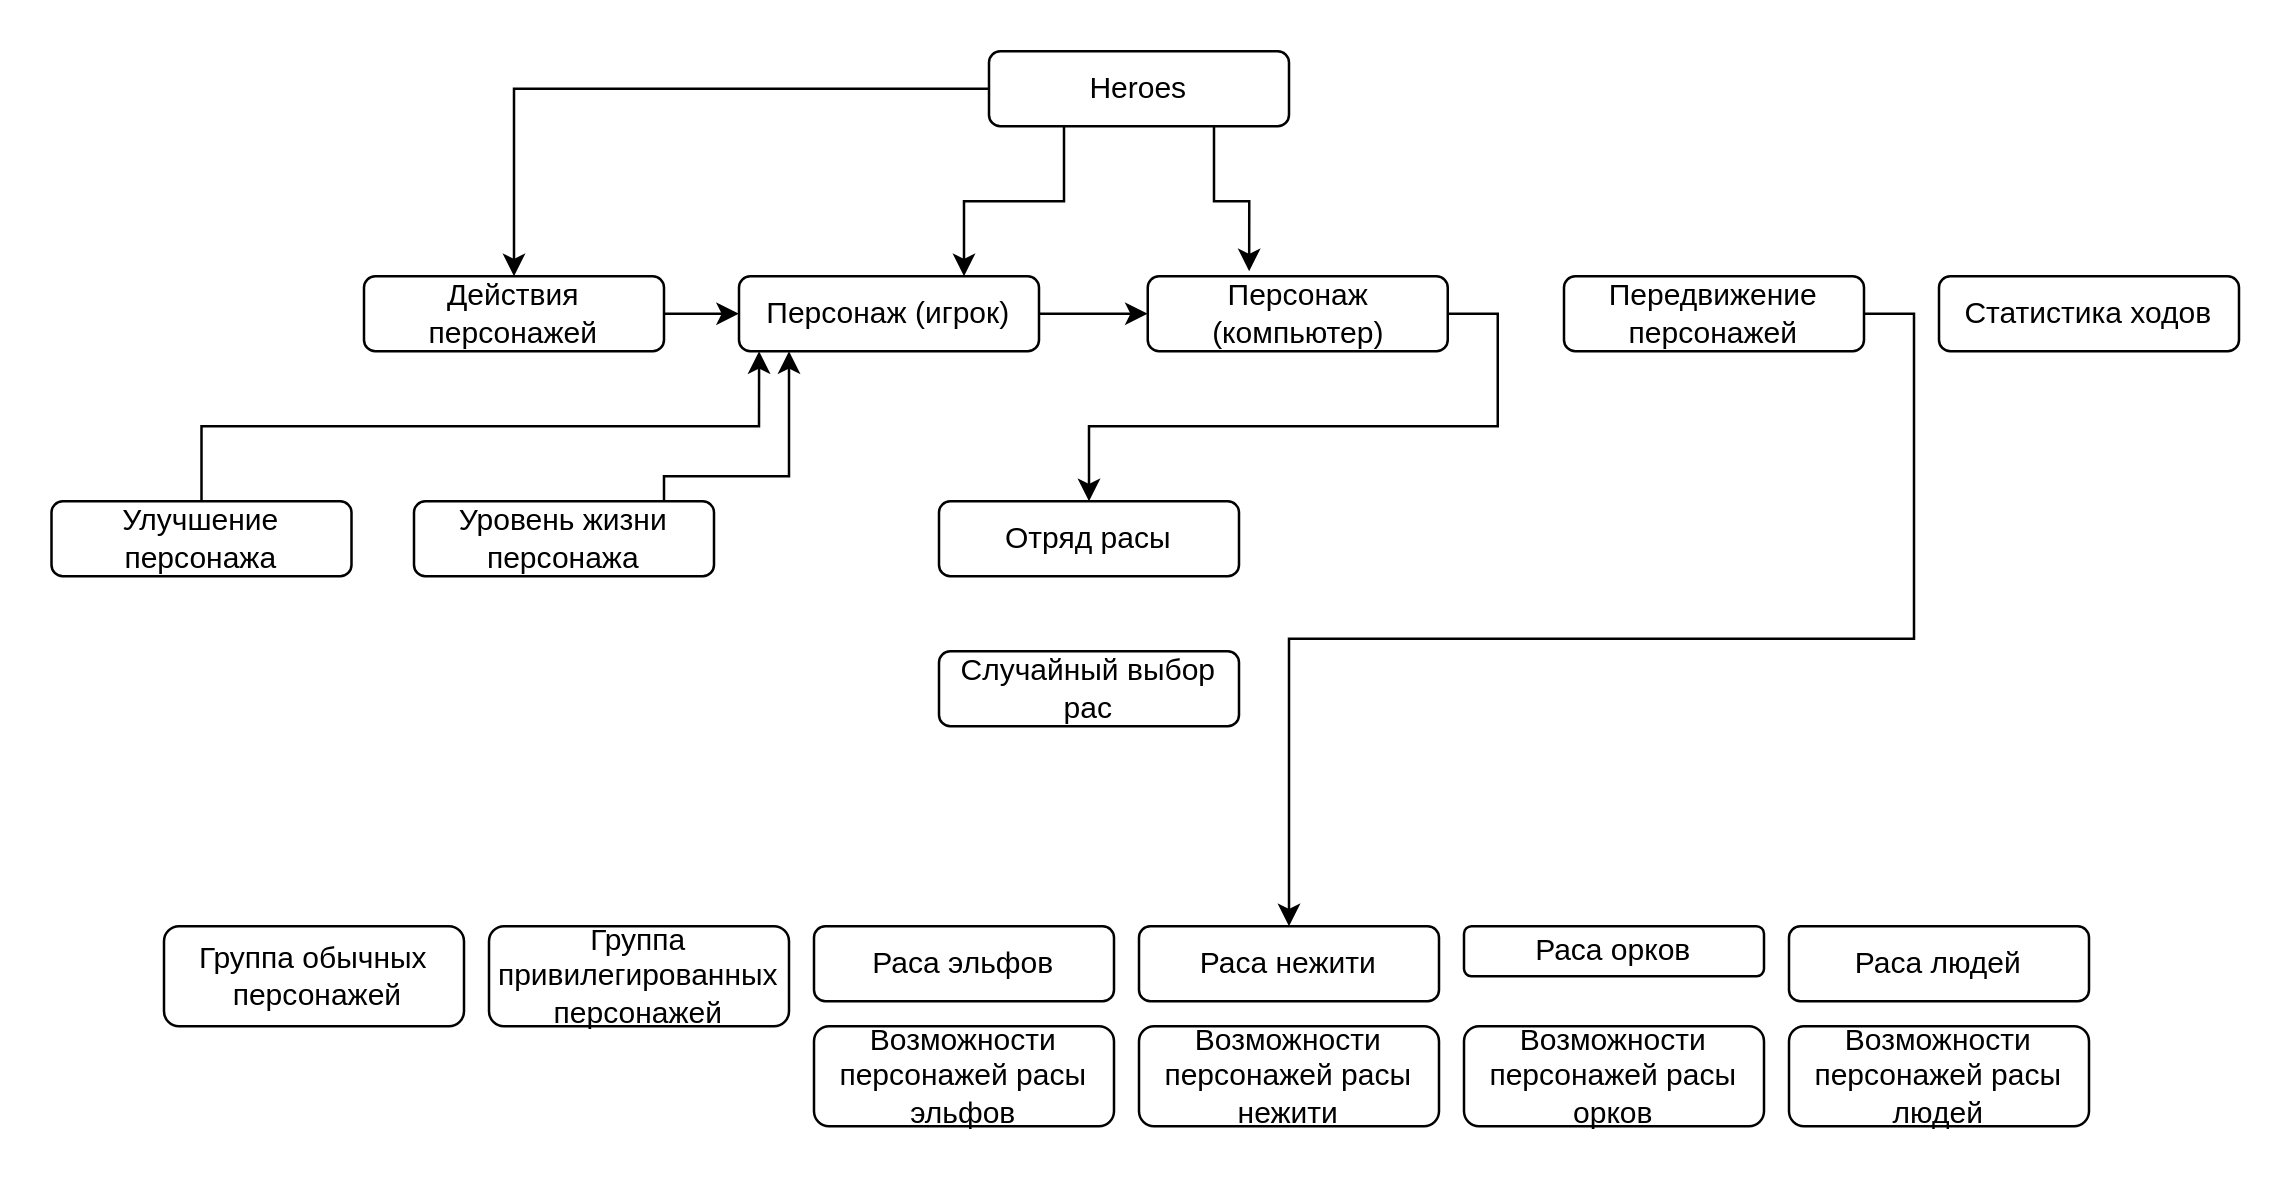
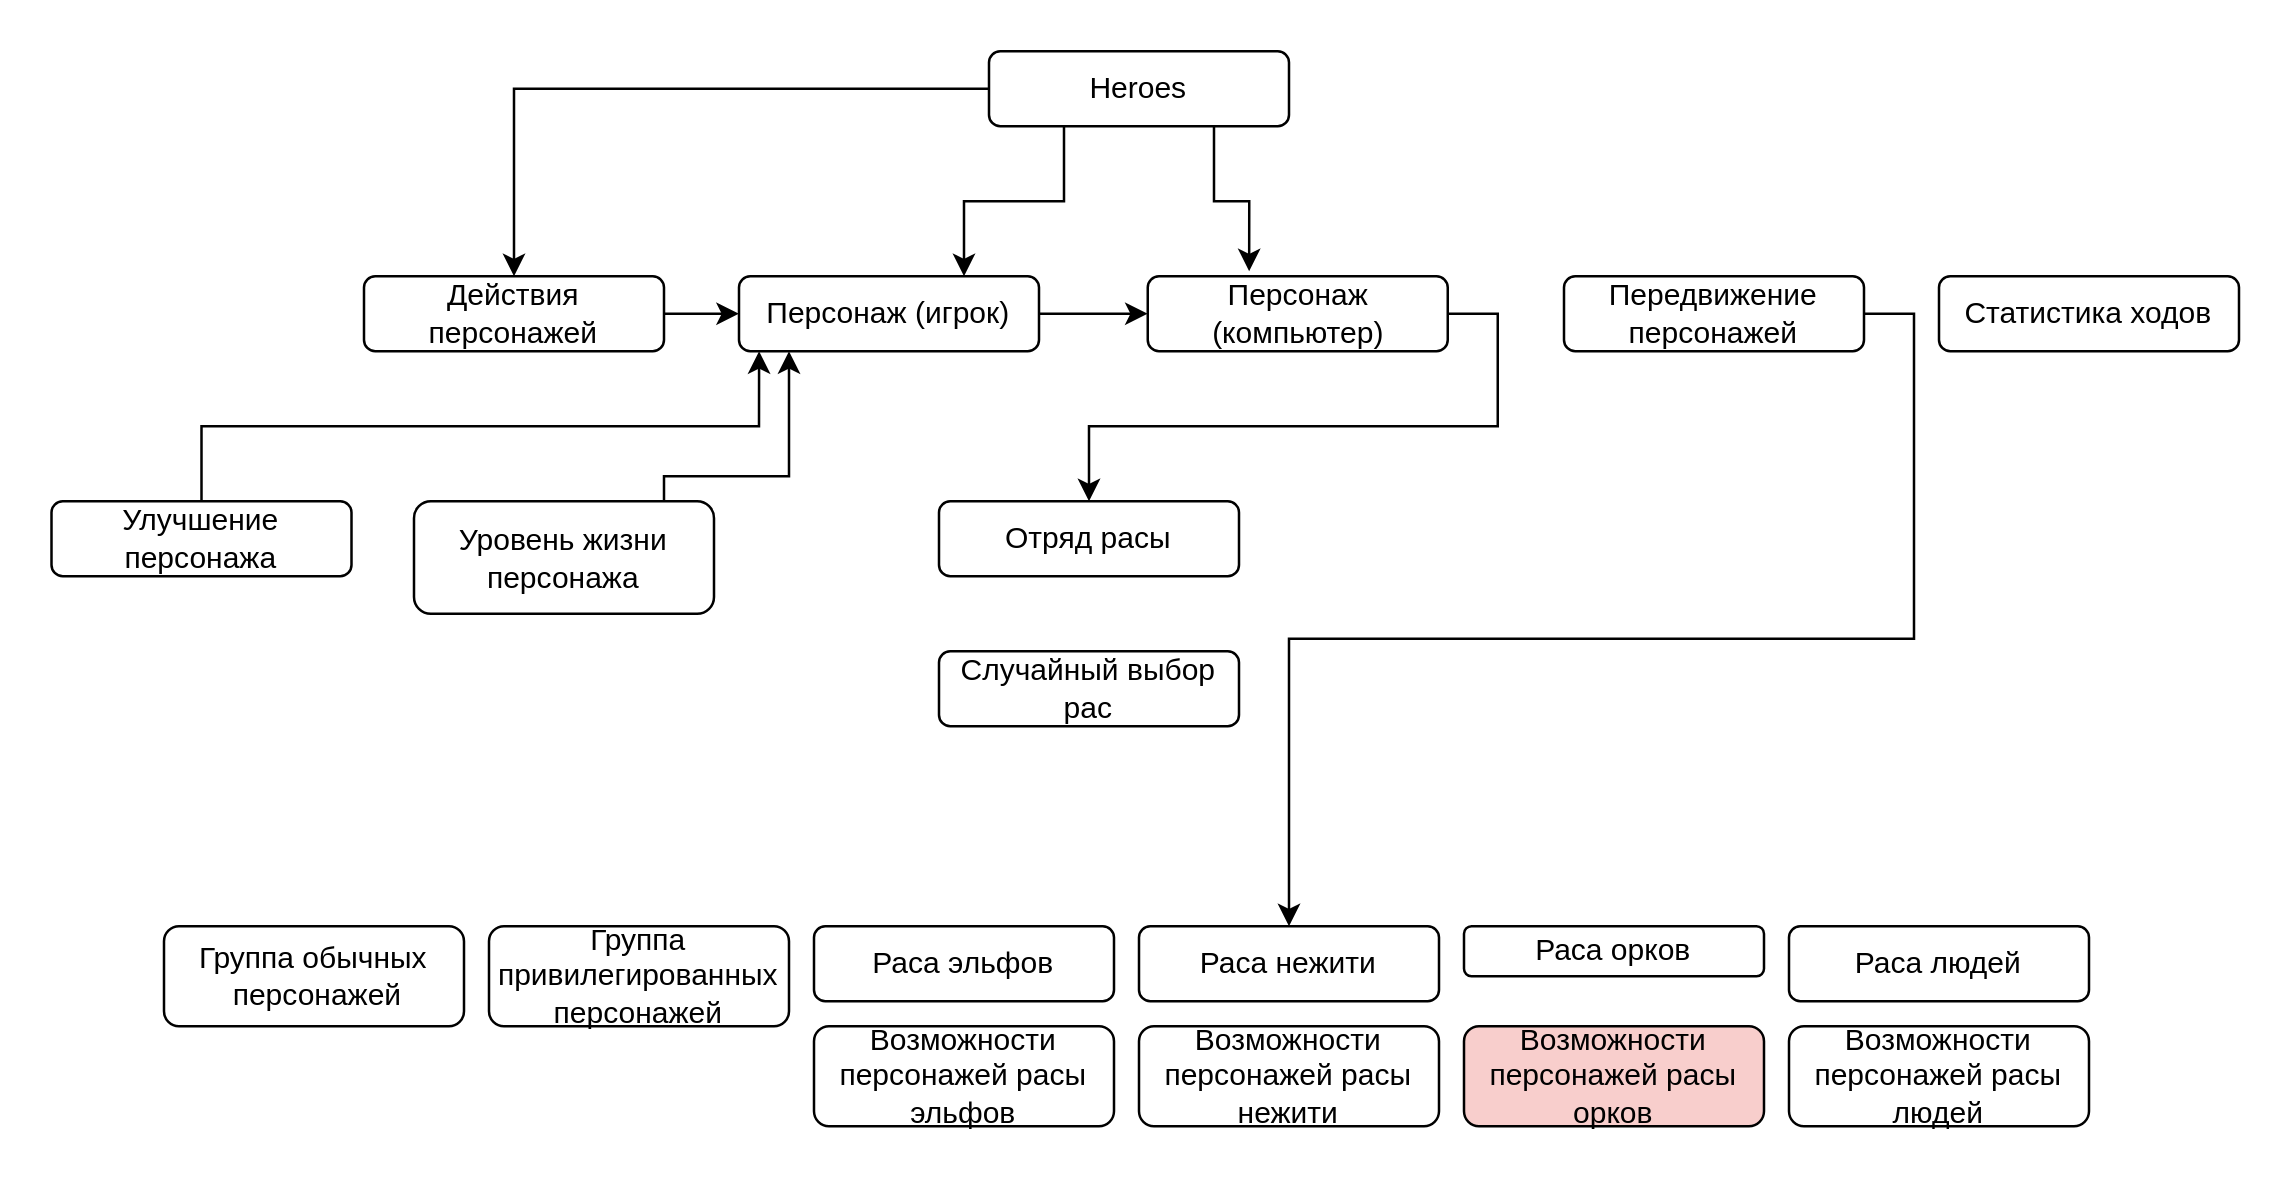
(564, 539) -> (564, 558)
(1614, 1076) -> (1614, 1076)
